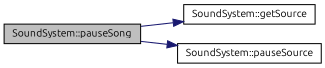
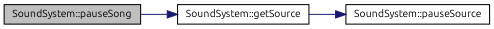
(154, 43) -> (322, 14)
